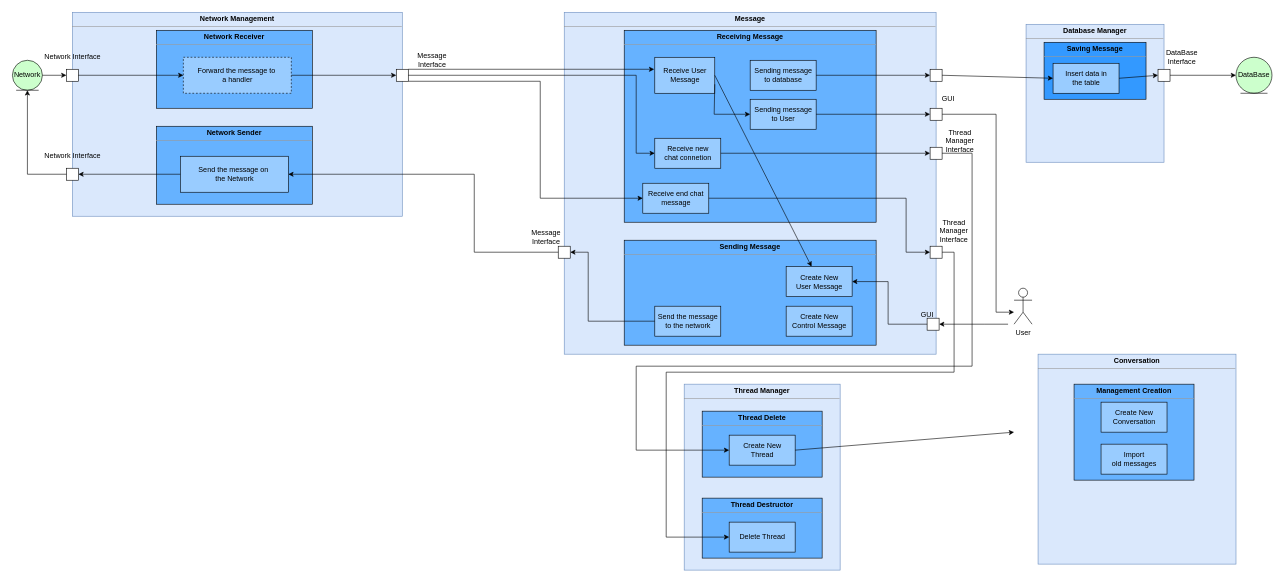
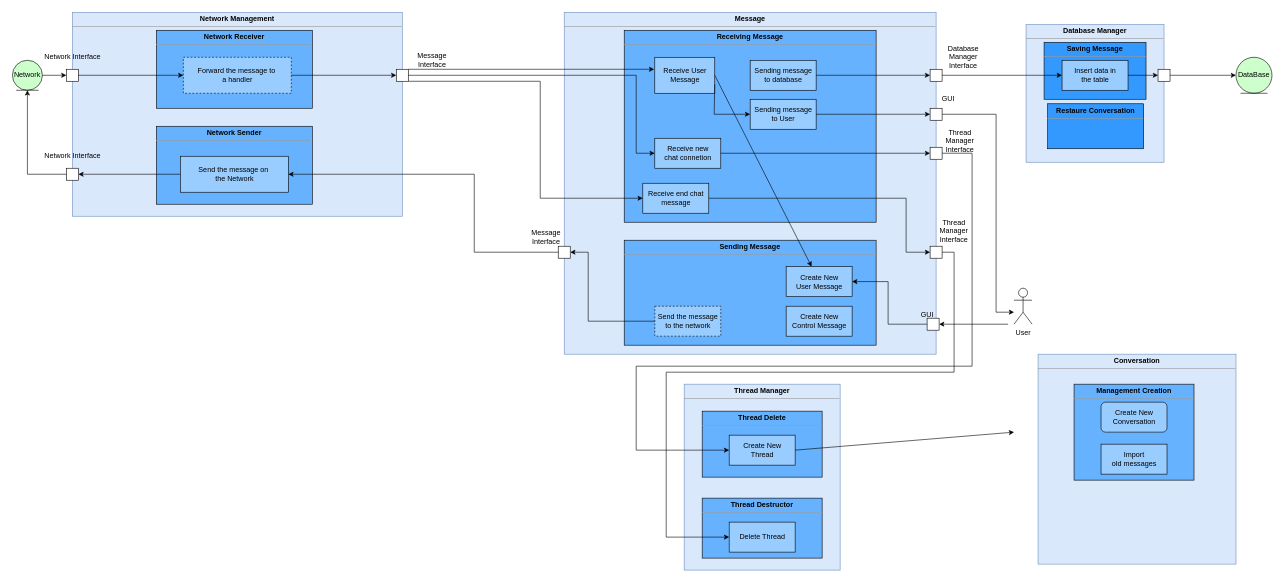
none -> (963, 57)
(1182, 57) -> none
(1086, 78) -> (1095, 75)
none -> (1096, 126)
(688, 321) -> (688, 321)
(1134, 417) -> (1134, 417)
